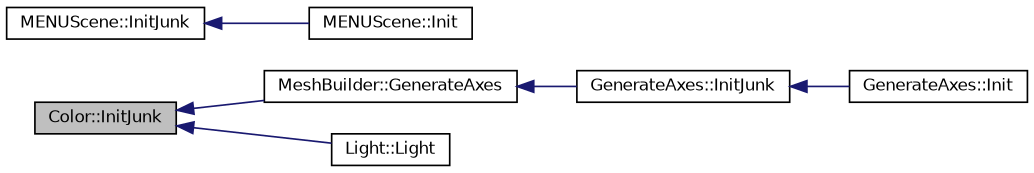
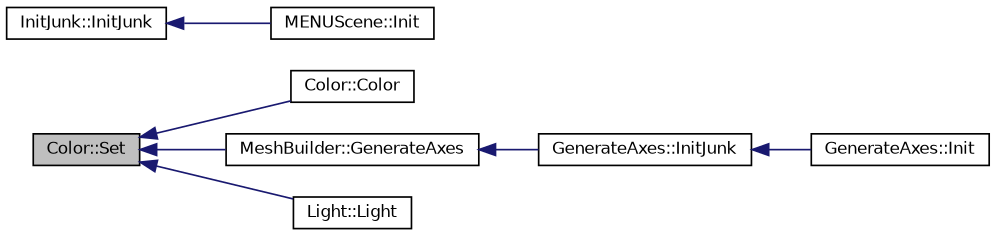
(106, 23) -> (86, 23)
none -> (352, 86)
(106, 118) -> (86, 150)
